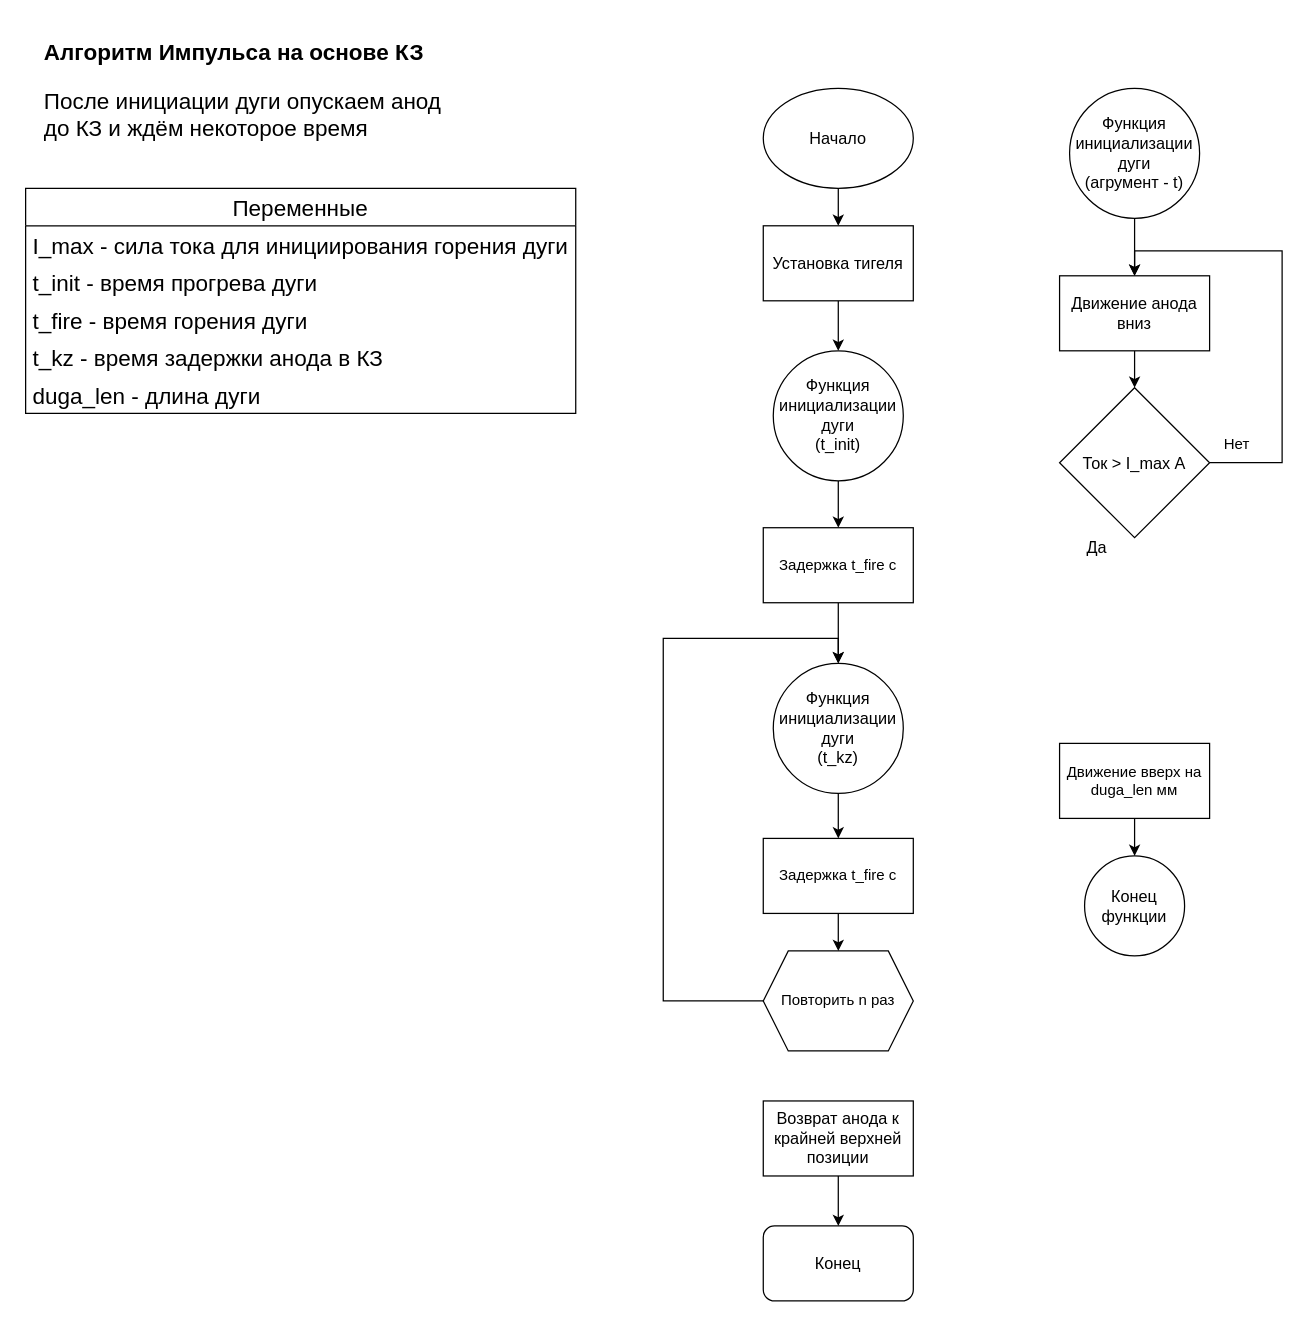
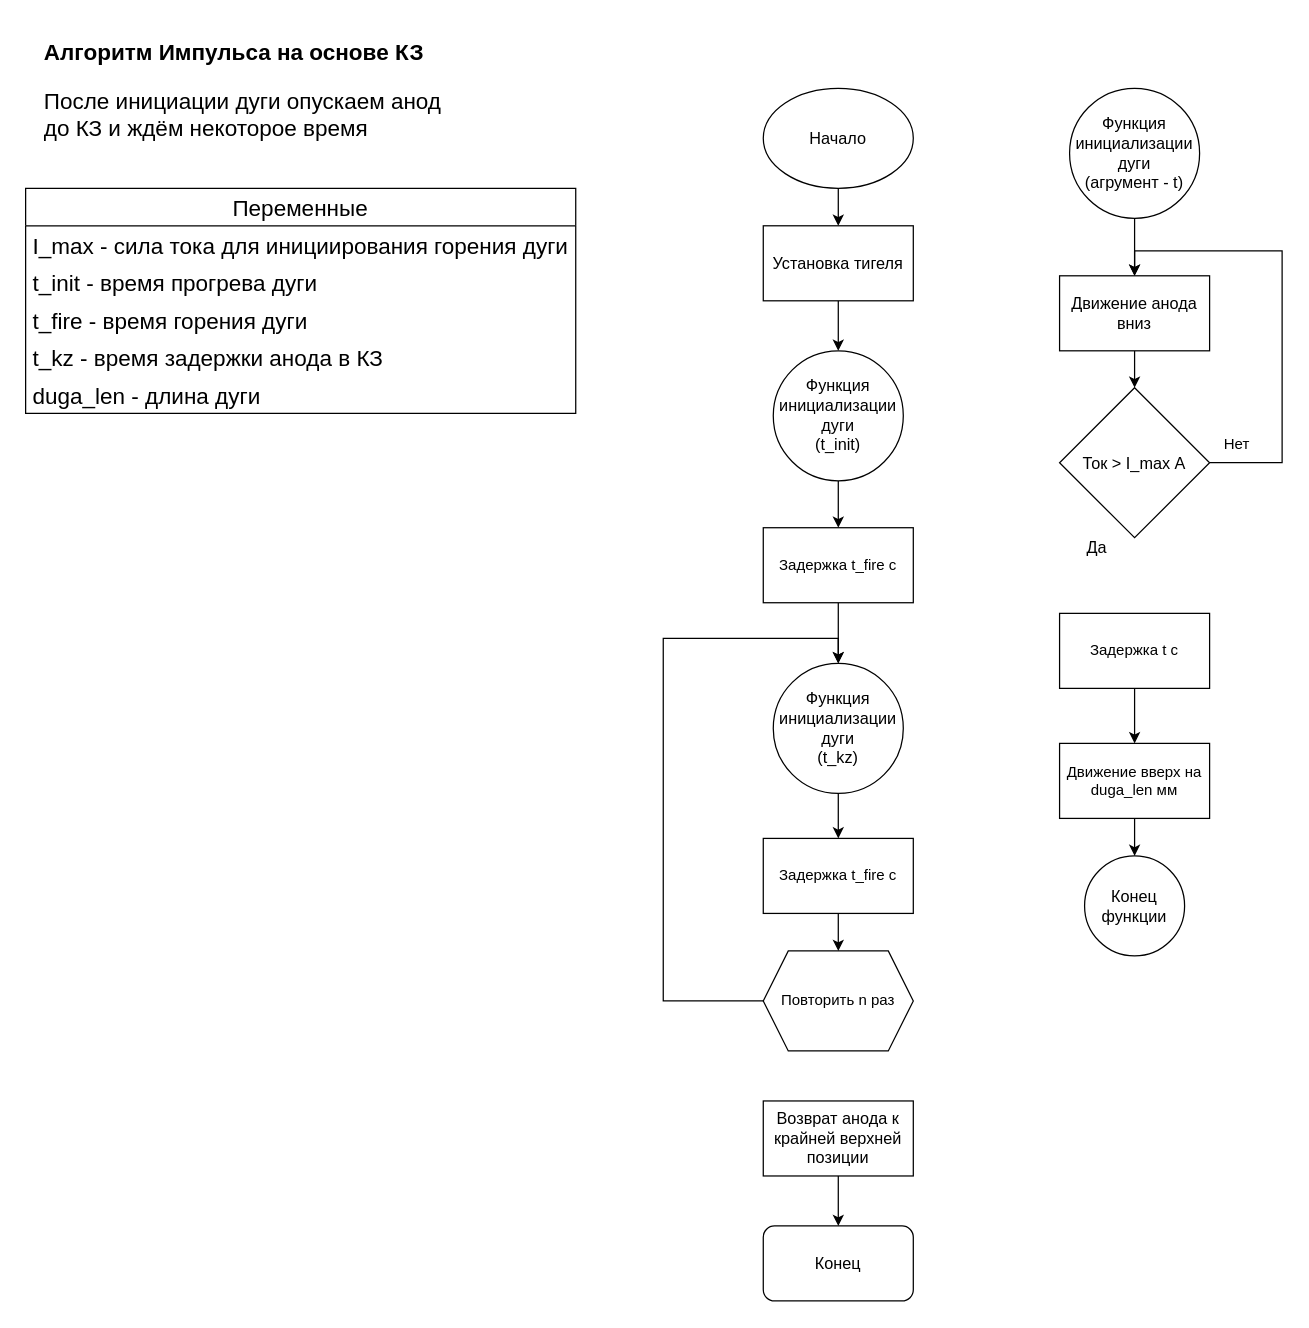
none -> (1134, 651)
none -> (1134, 711)
